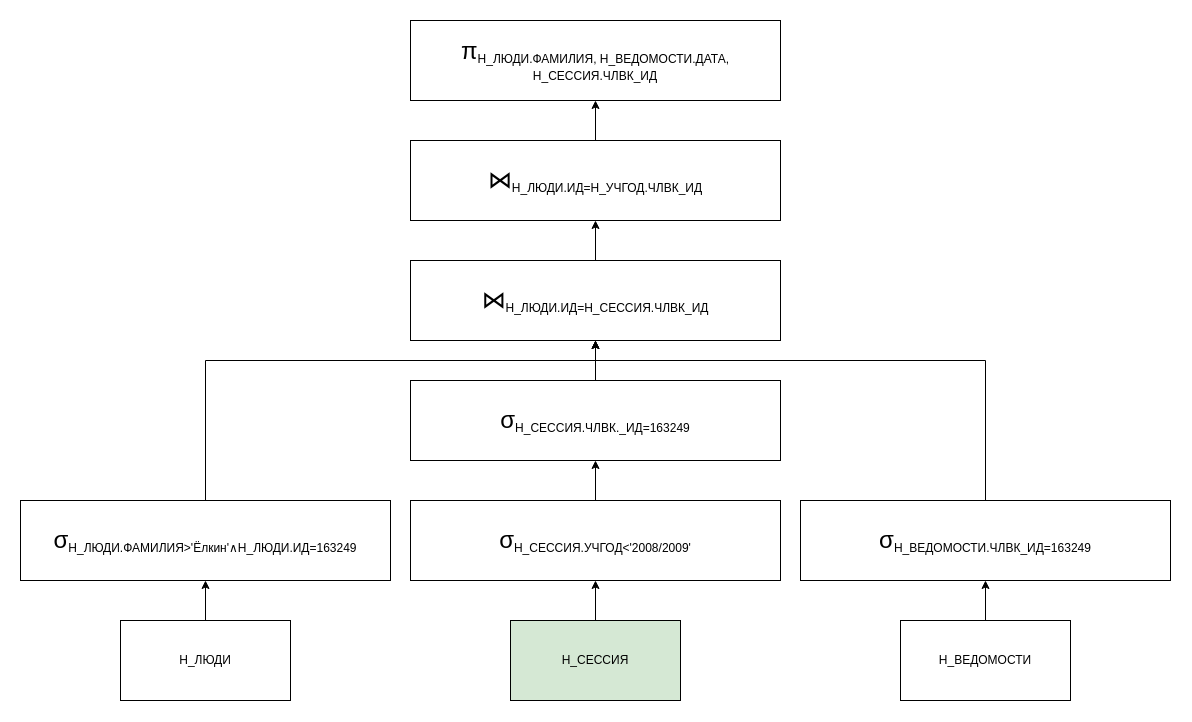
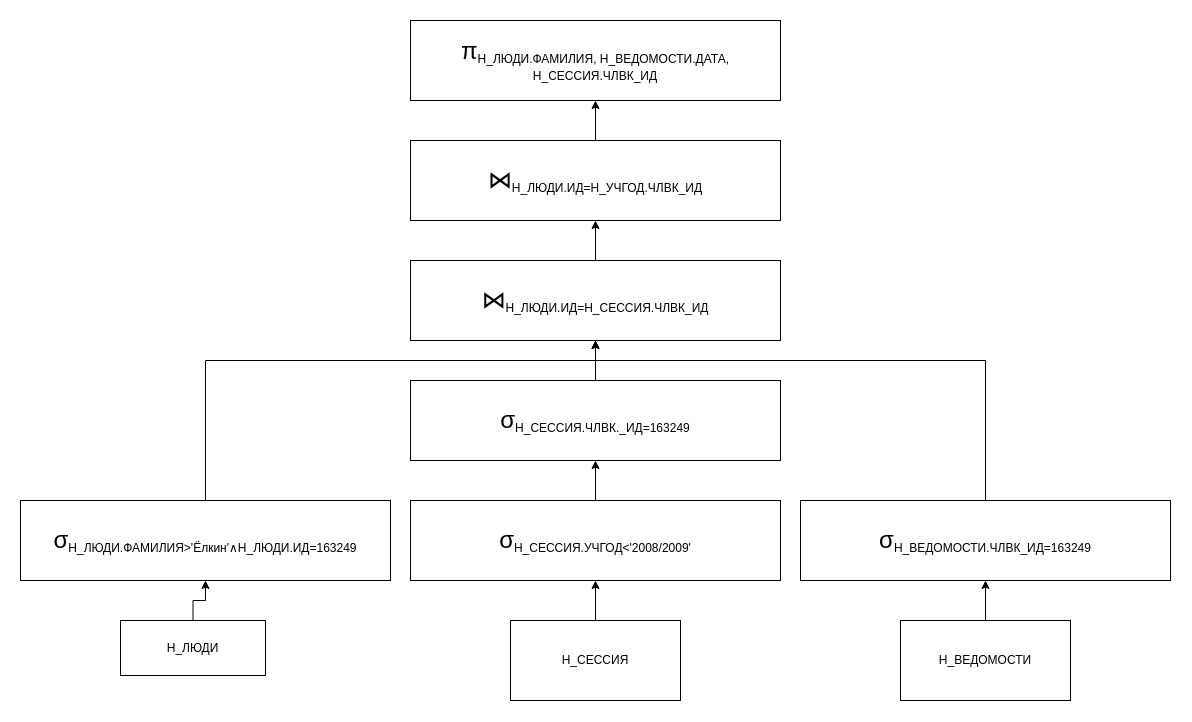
(206, 661) -> (193, 648)
(596, 661) -> (596, 661)
